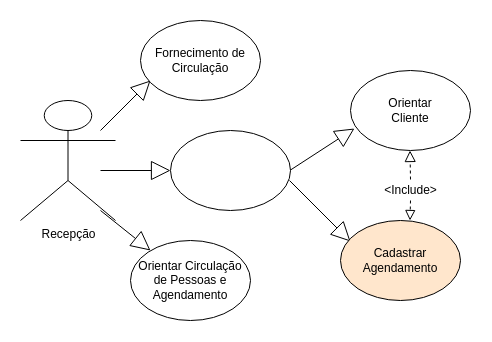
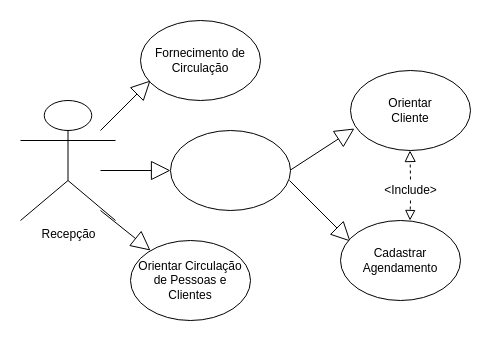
(401, 261) -> (401, 261)
(191, 281) -> (191, 281)
